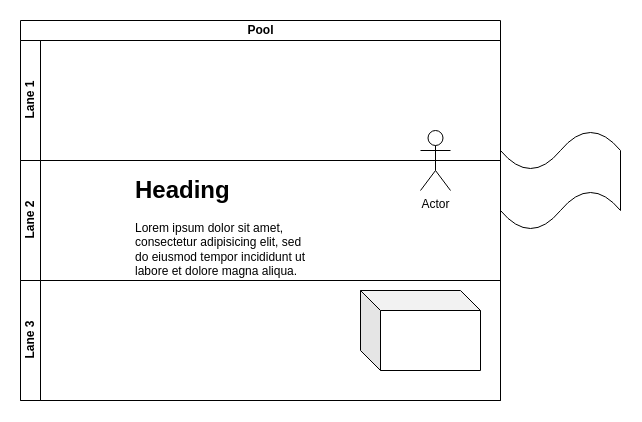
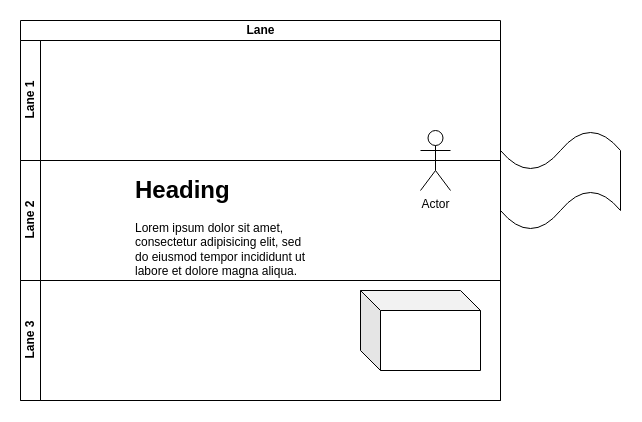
(261, 31) -> (261, 31)
